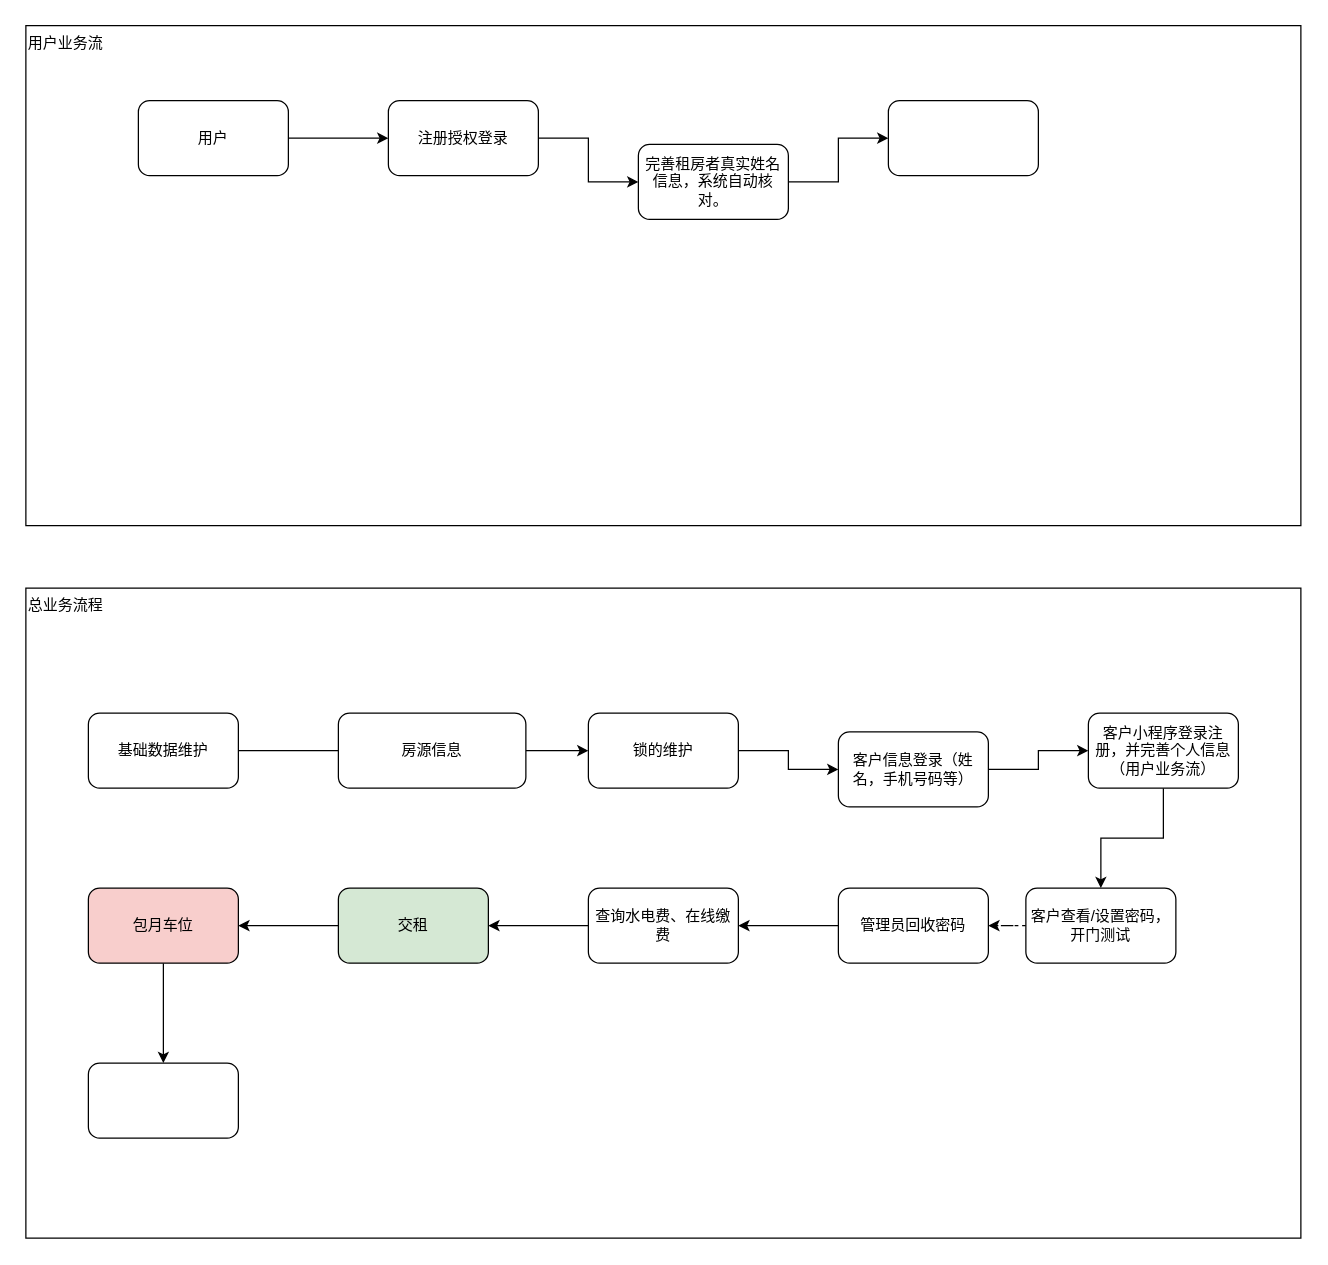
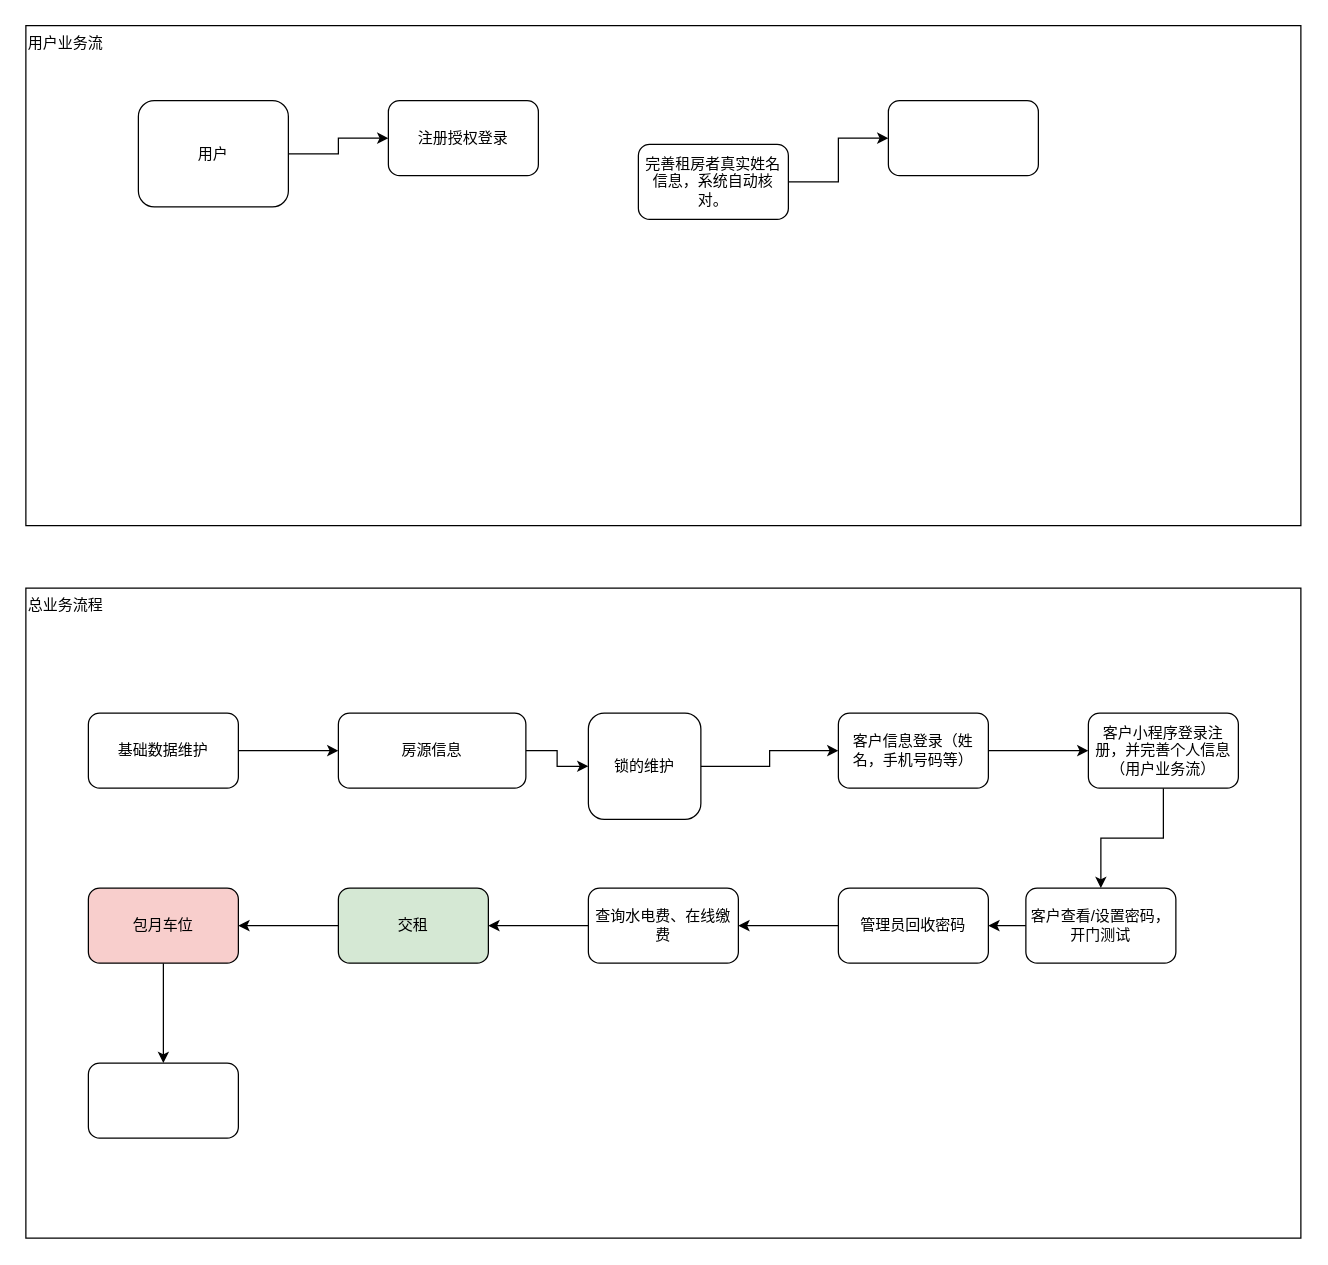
(213, 138) -> (213, 154)
(588, 155) -> none
(331, 751) -> (328, 751)
(663, 751) -> (644, 766)
(913, 769) -> (913, 751)
(1017, 926) -> (1017, 926)
